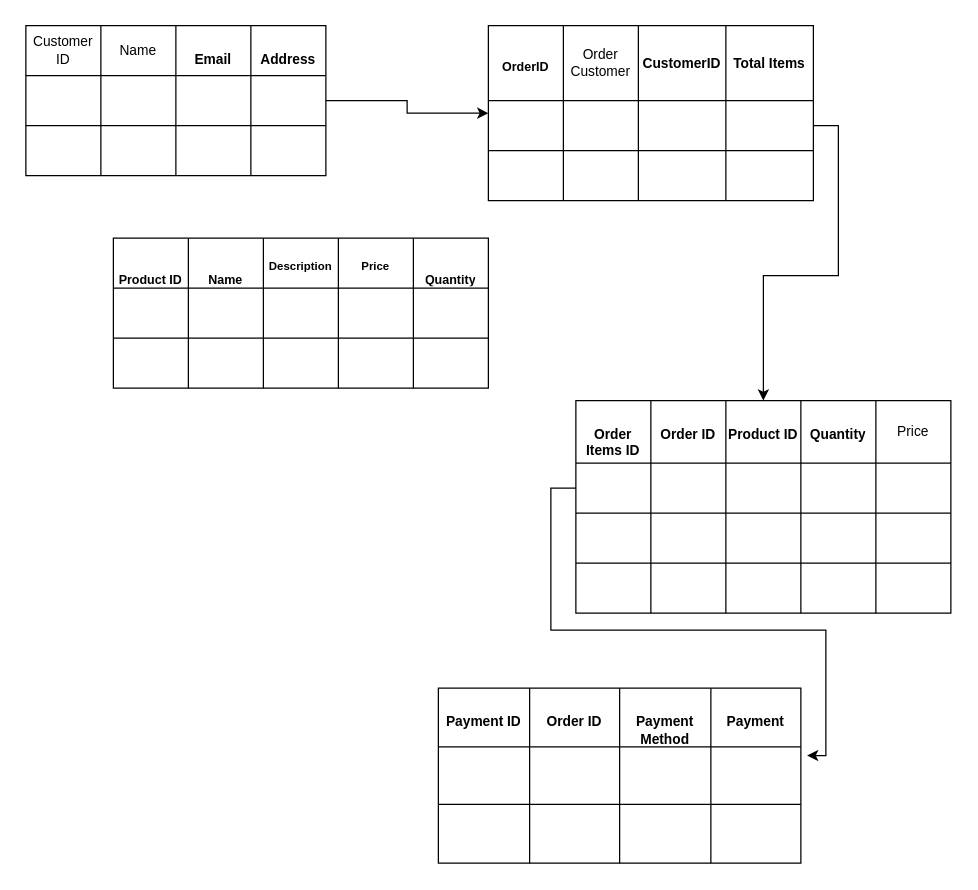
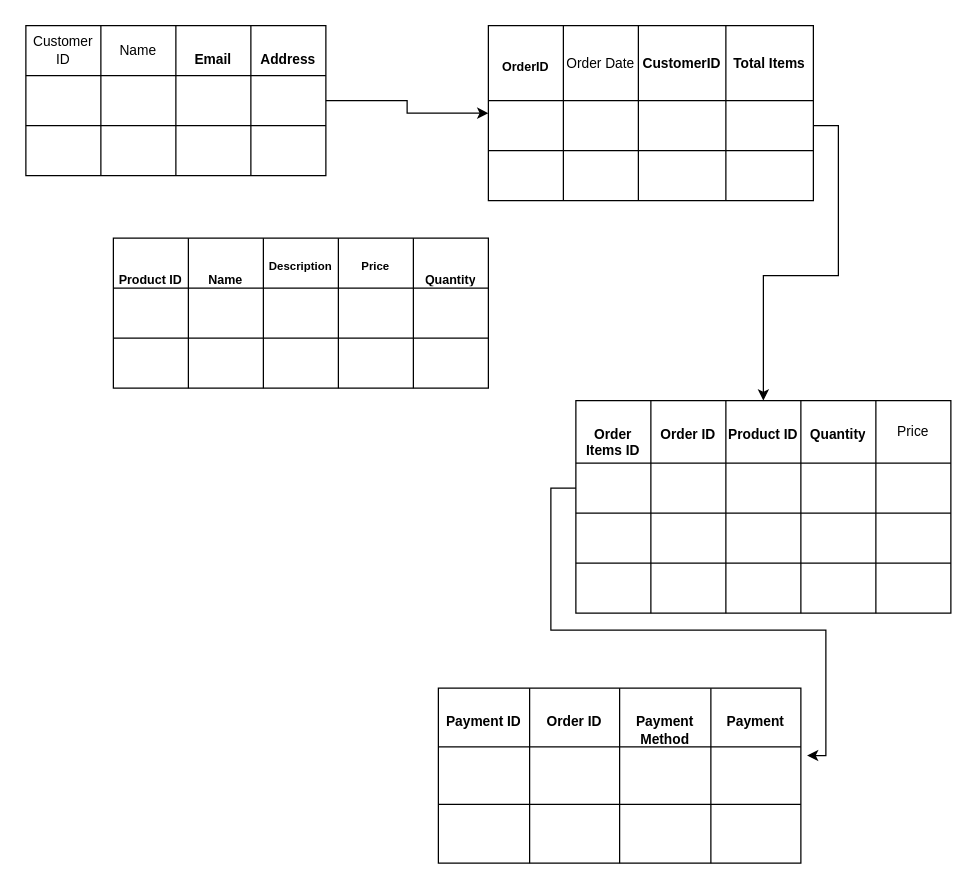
(601, 63) -> (601, 63)
